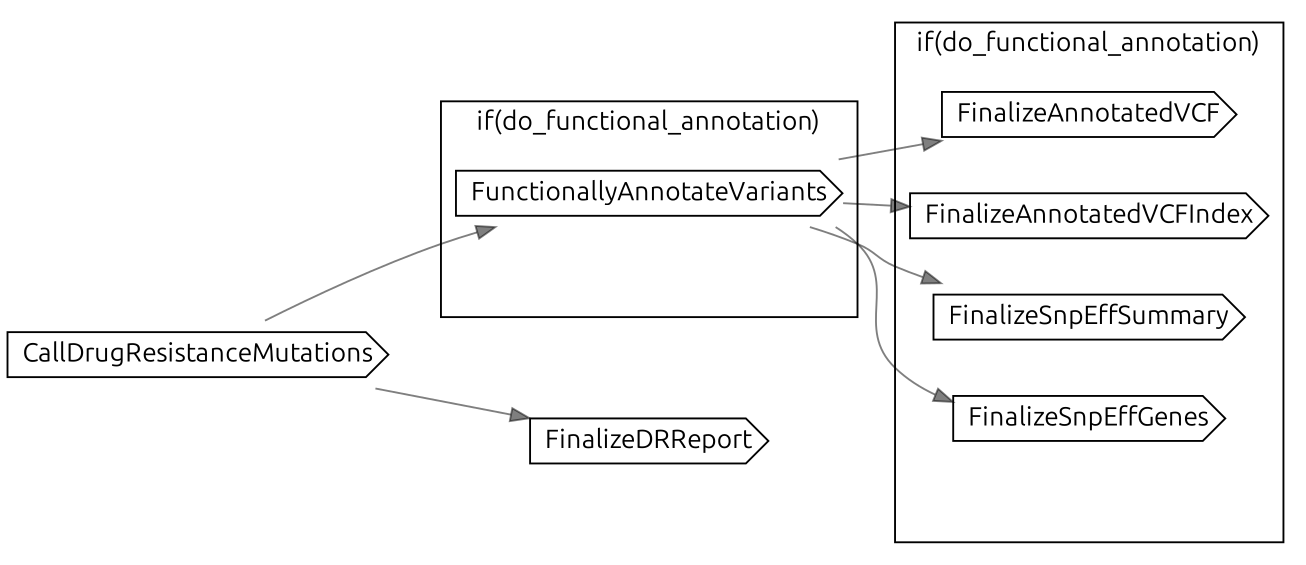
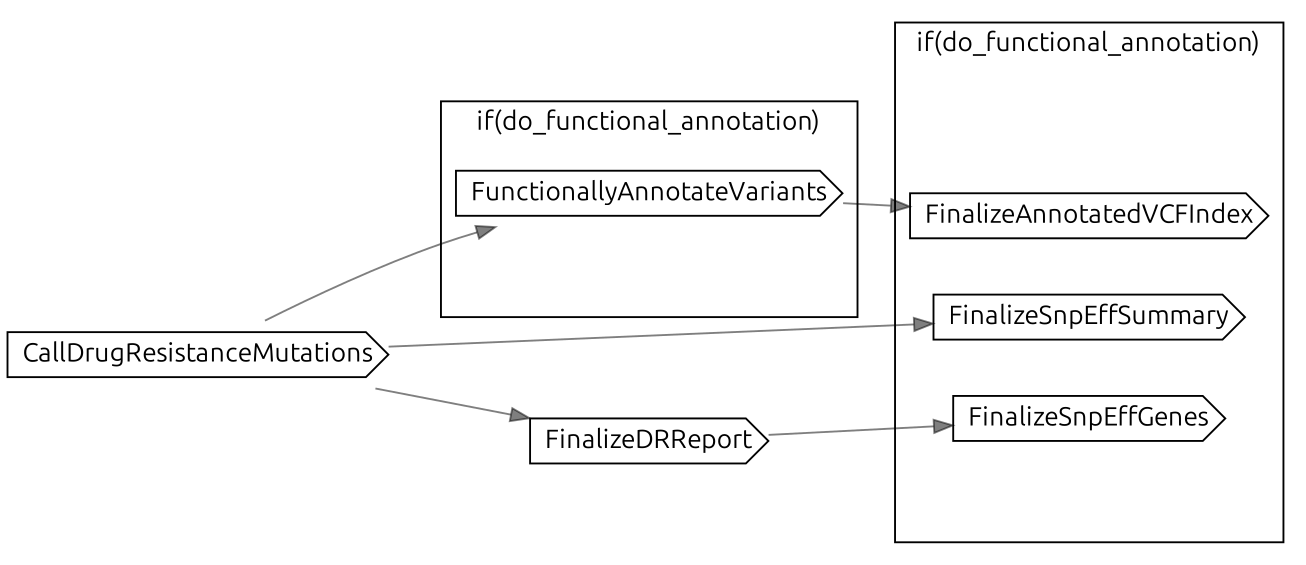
(1089, 114) -> none
(883, 260) -> (651, 336)
(876, 316) -> (851, 431)
